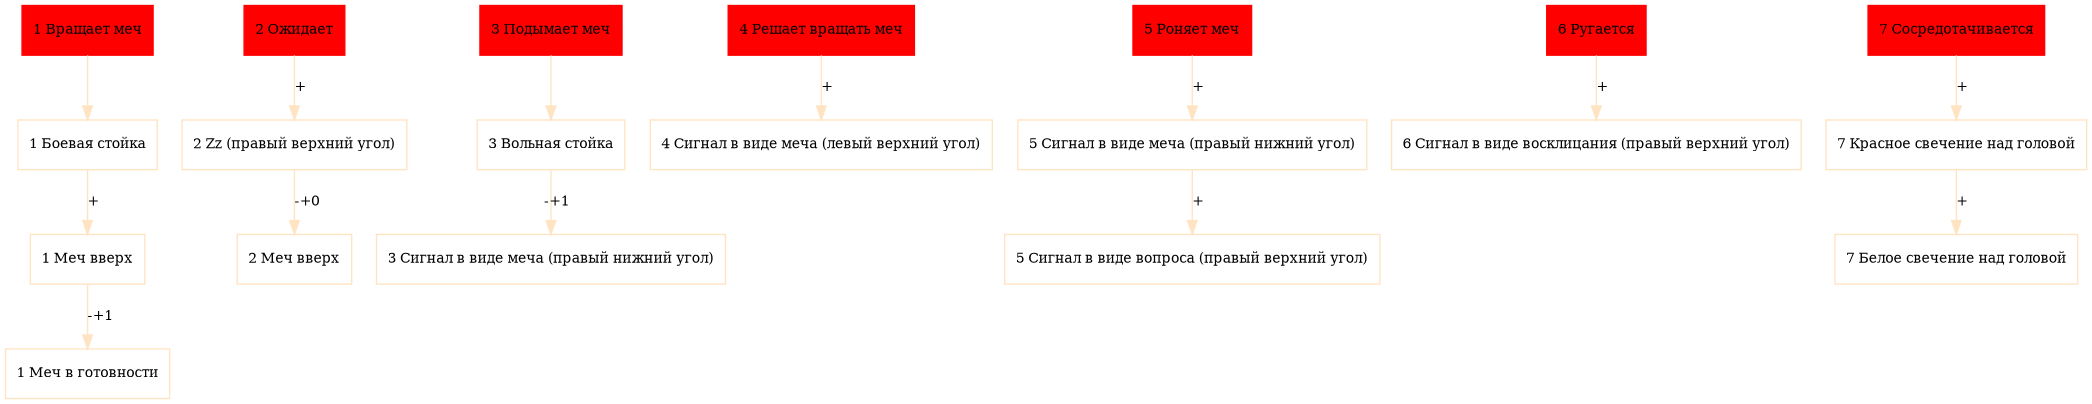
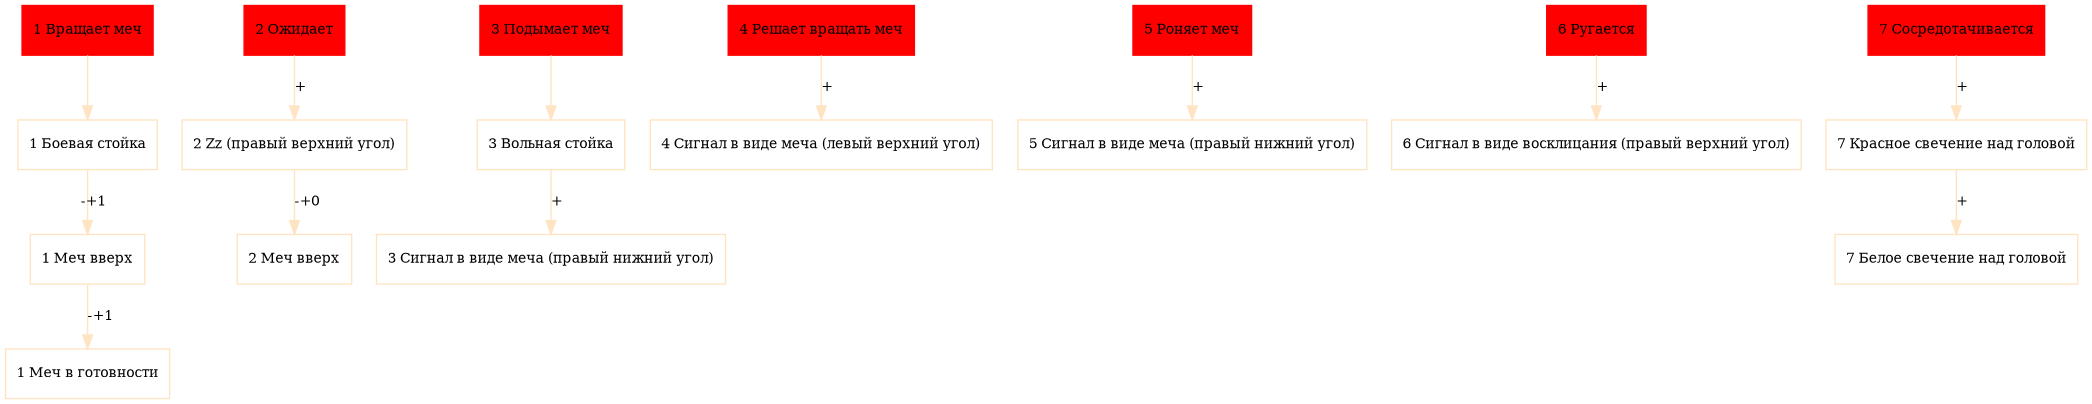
(94, 202) -> (94, 202)
(557, 202) -> (557, 202)
(1192, 259) -> none
